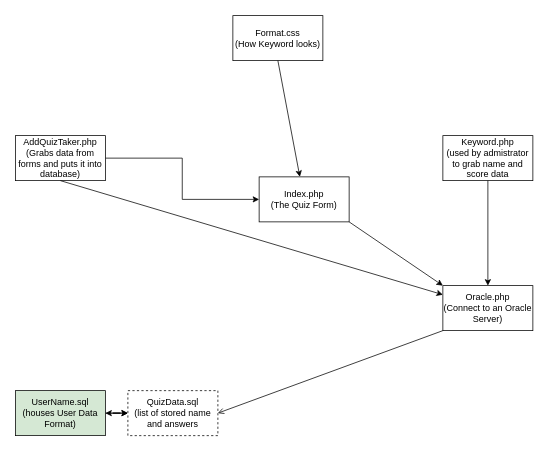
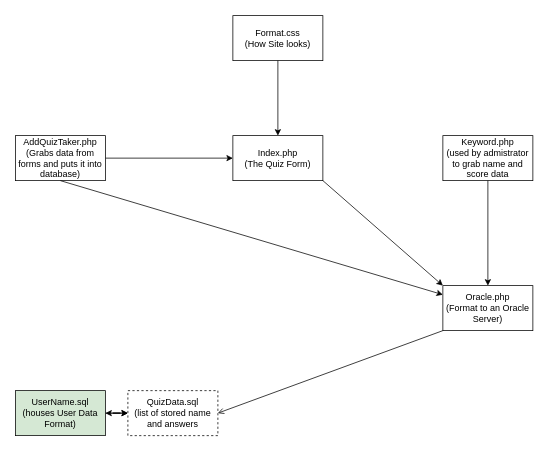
(278, 38) -> (278, 38)
(304, 199) -> (278, 158)
(488, 308) -> (488, 308)
